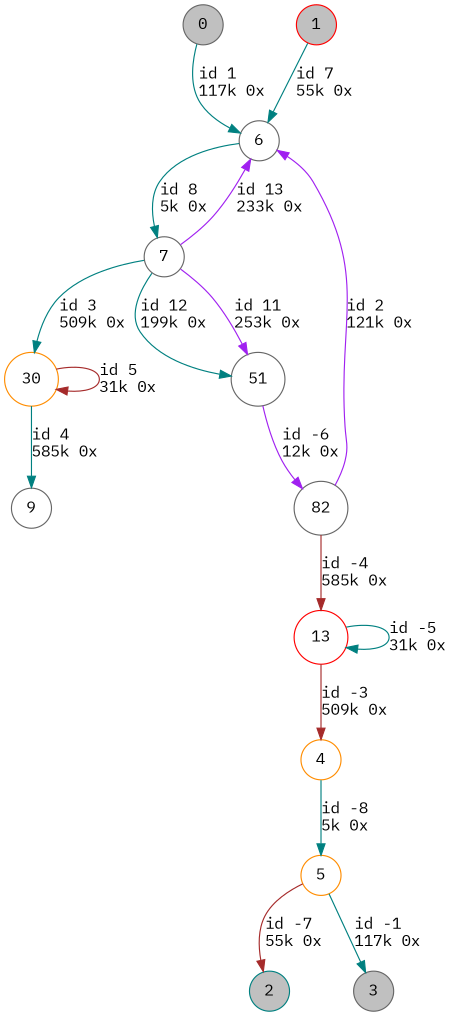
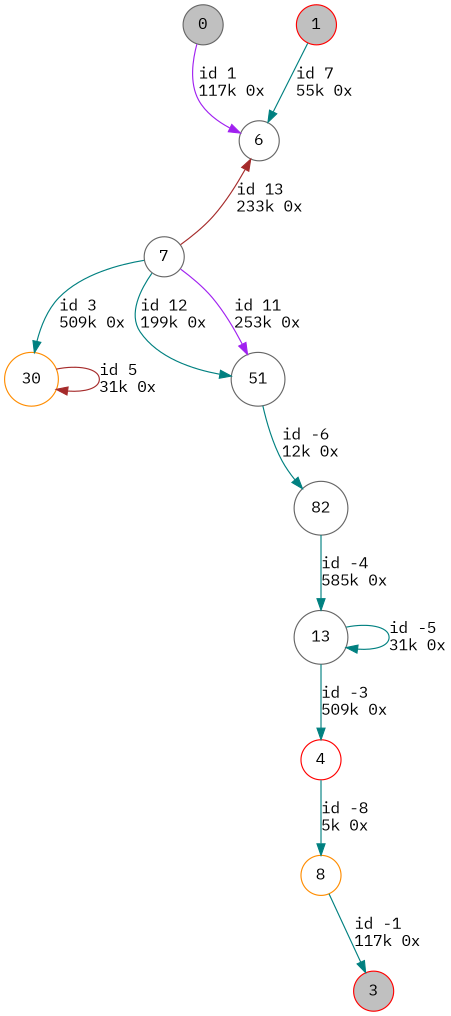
(196, 93) -> (196, 93)
(175, 166) -> none
(217, 211) -> (217, 211)
(347, 313) -> none
(275, 445) -> (275, 445)
(31, 508) -> none
(321, 567) -> (321, 567)
(321, 637) -> (321, 637)
(321, 696) -> (321, 696)
(321, 760) -> (321, 760)
(321, 875) -> (321, 875)
(270, 991) -> none
(374, 991) -> (374, 991)
